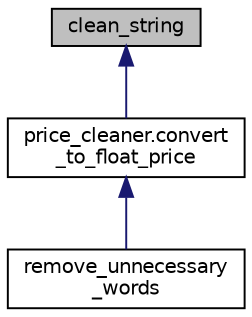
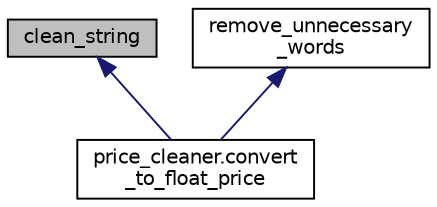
(126, 223) -> (247, 111)
